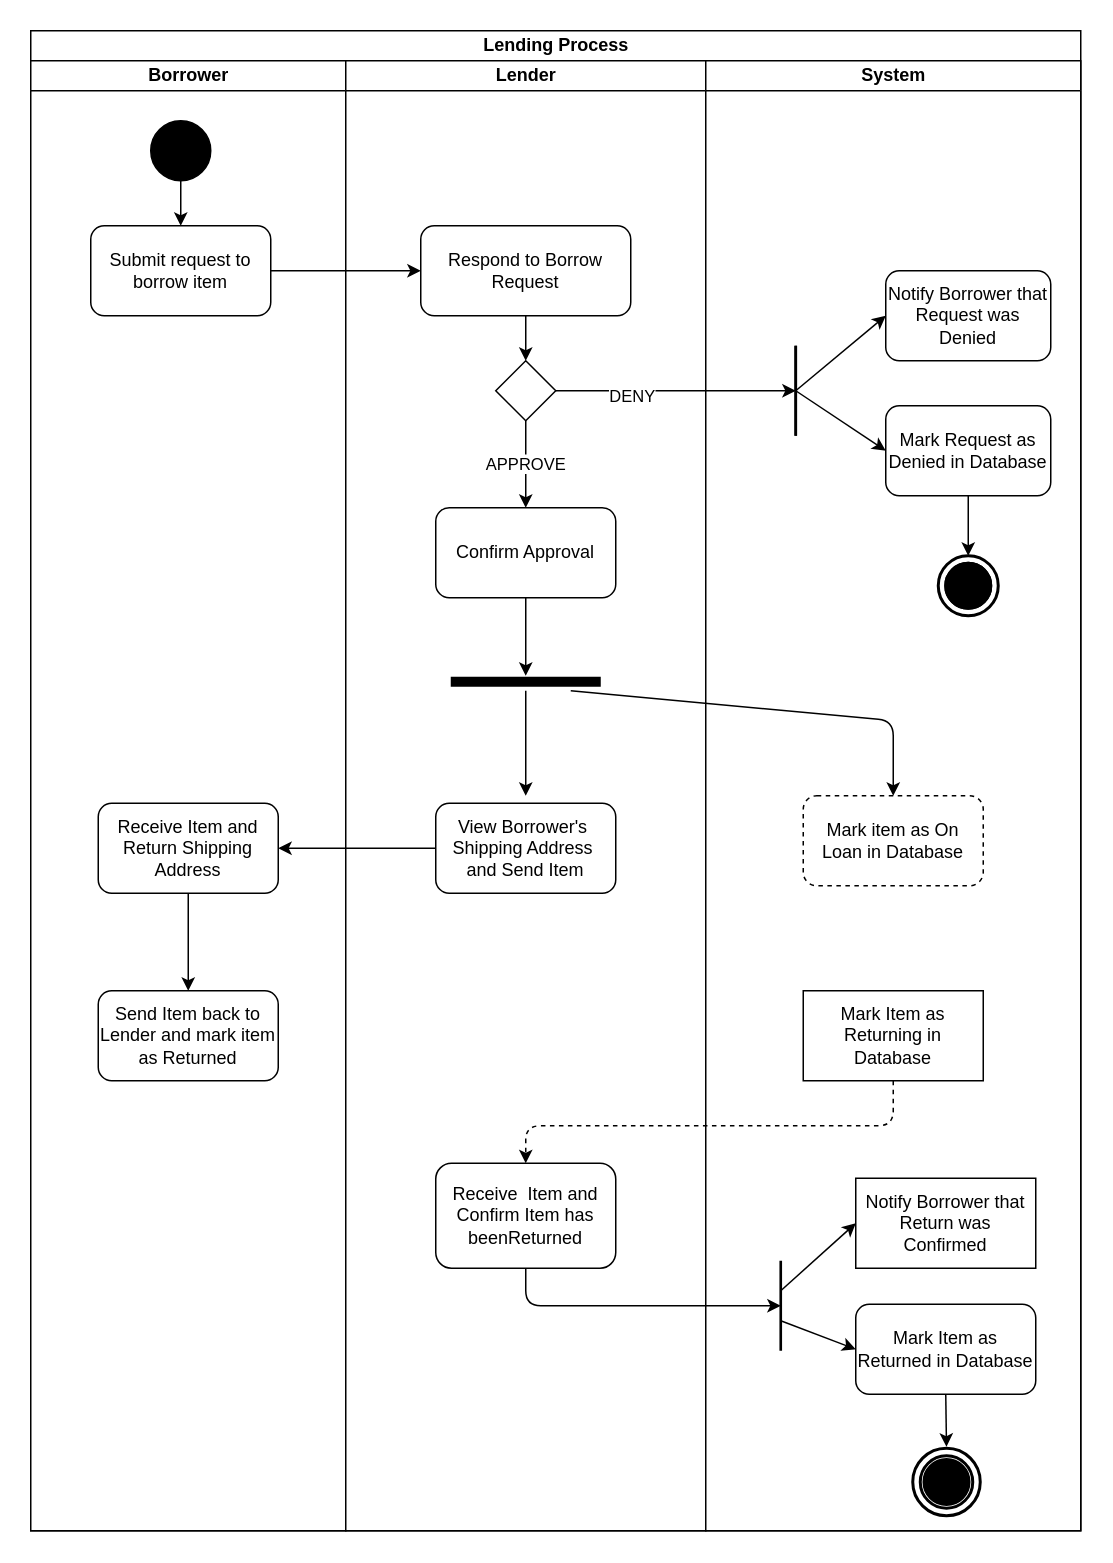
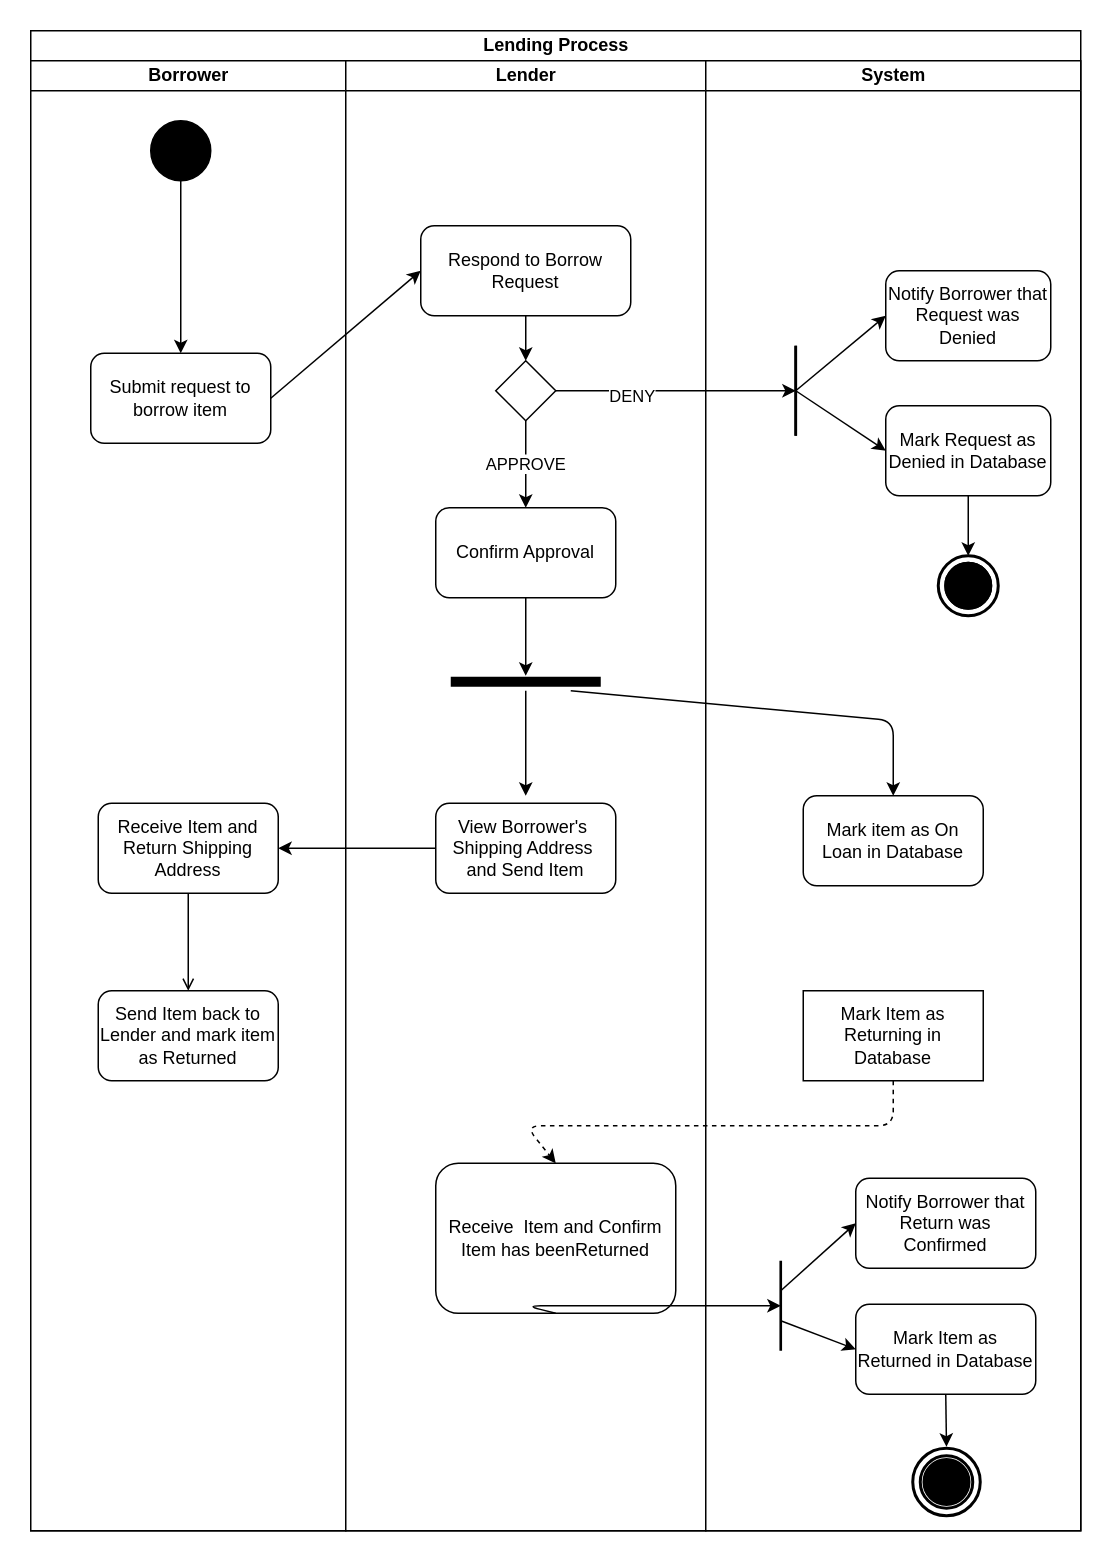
(181, 271) -> (181, 398)
(893, 841) -> (893, 841)
(188, 979) -> (188, 981)
(526, 1216) -> (556, 1238)
(946, 1223) -> (946, 1223)
